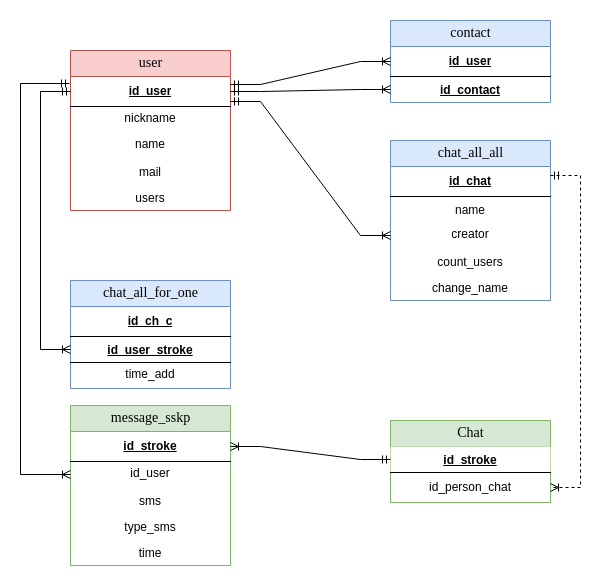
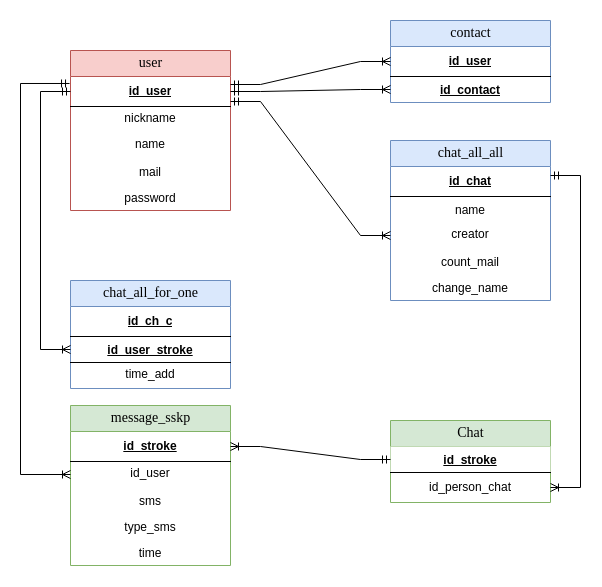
(151, 199) -> (151, 199)
(471, 263) -> (471, 263)
(581, 332) -> (581, 332)
